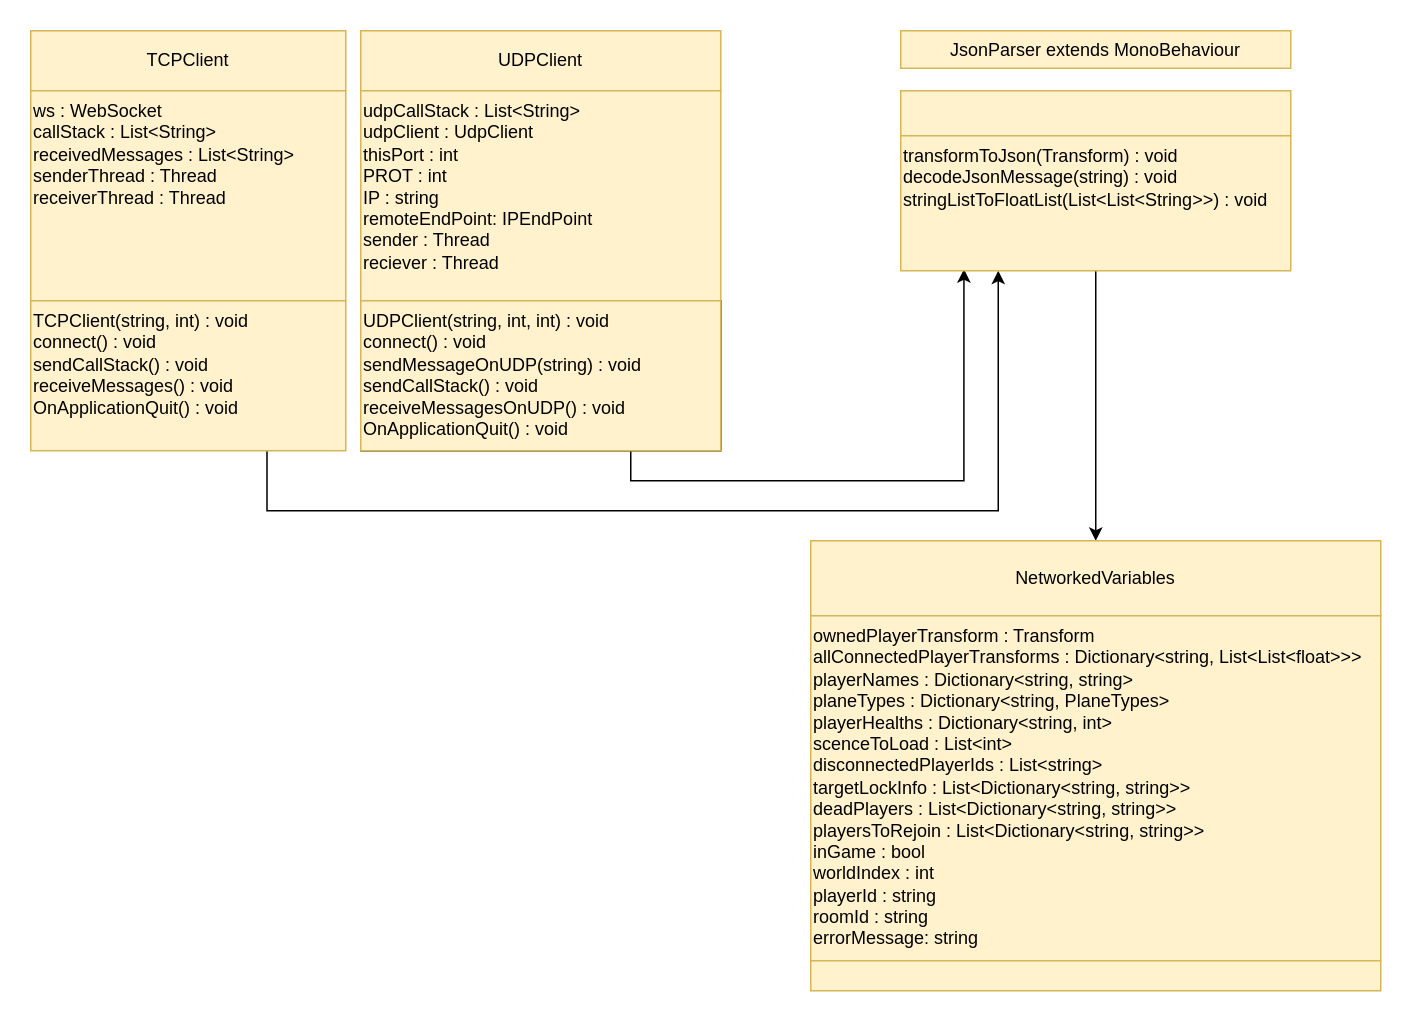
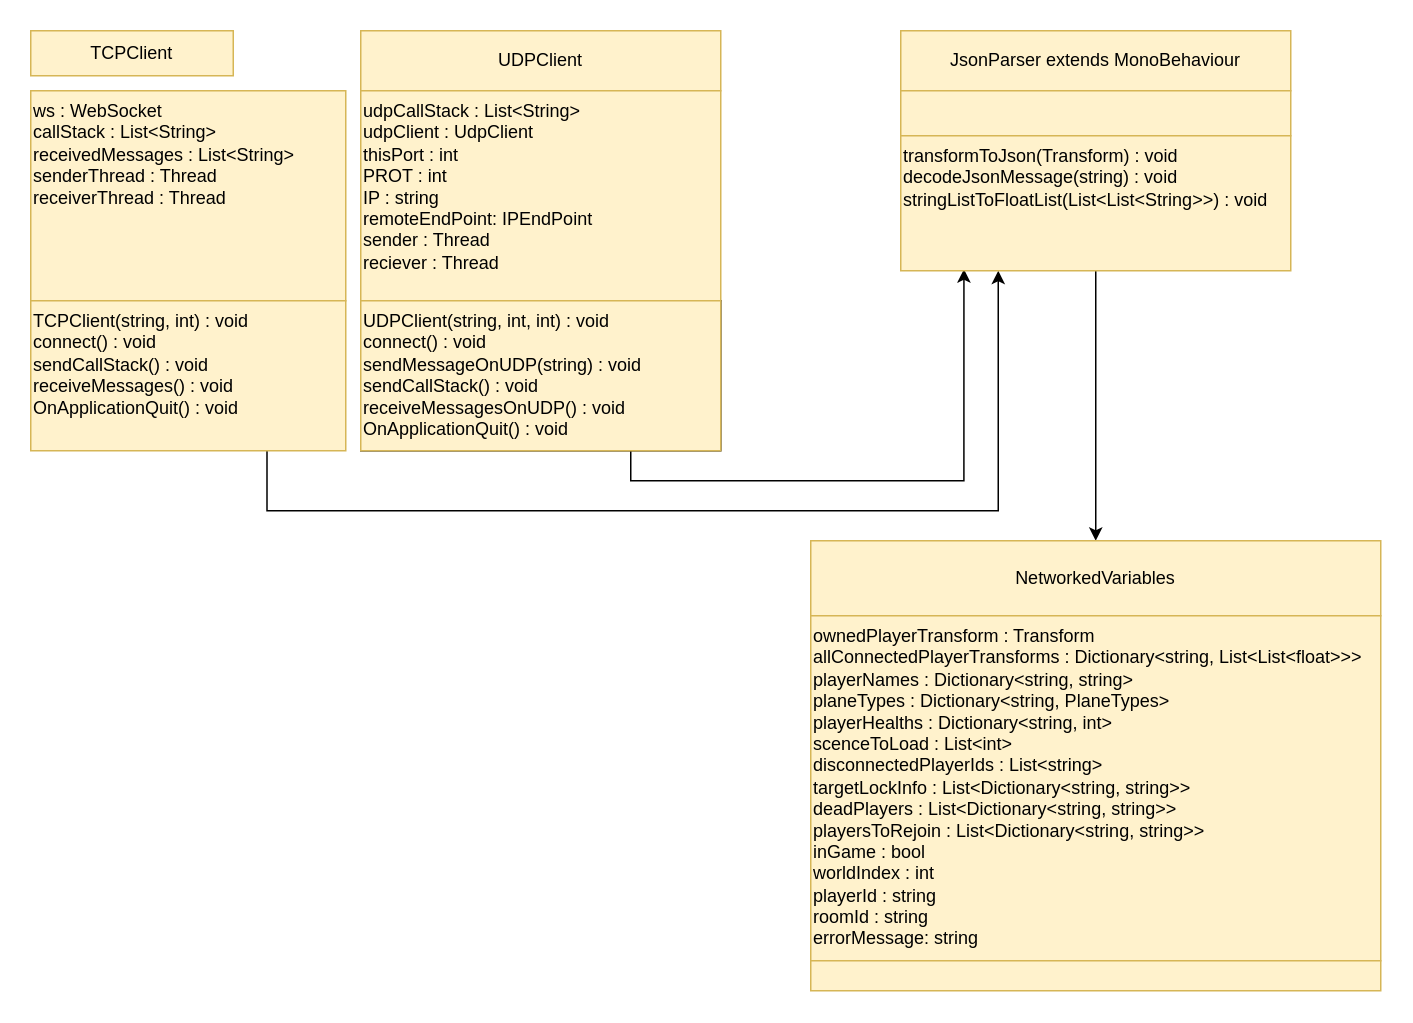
(1096, 50) -> (1096, 61)
(188, 61) -> (132, 53)
